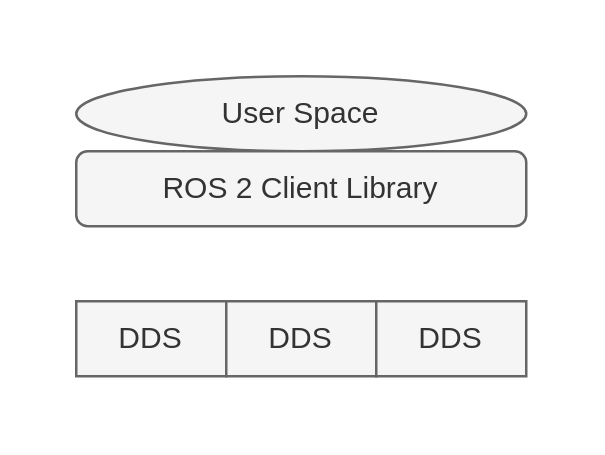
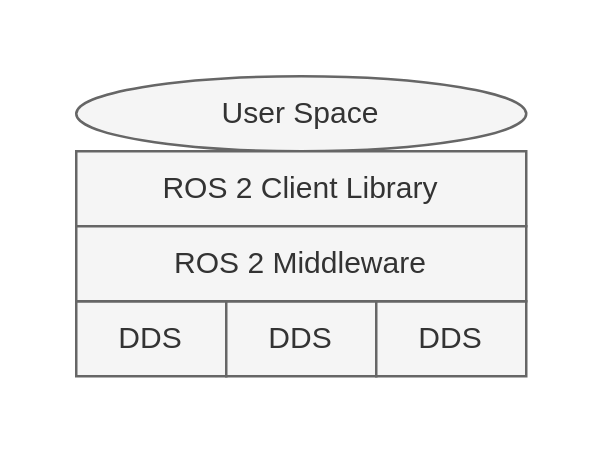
(301, 189) -> (301, 189)
none -> (301, 264)
